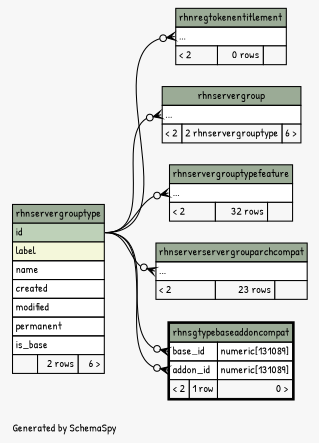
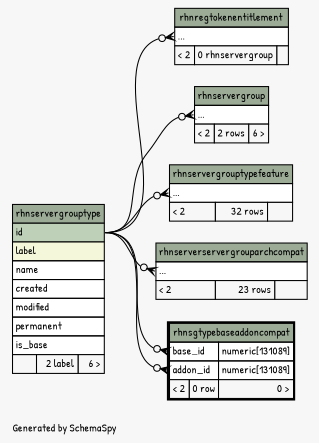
(246, 55) -> (236, 55)
(232, 133) -> (232, 133)
(61, 364) -> (60, 364)
(203, 389) -> (204, 389)
